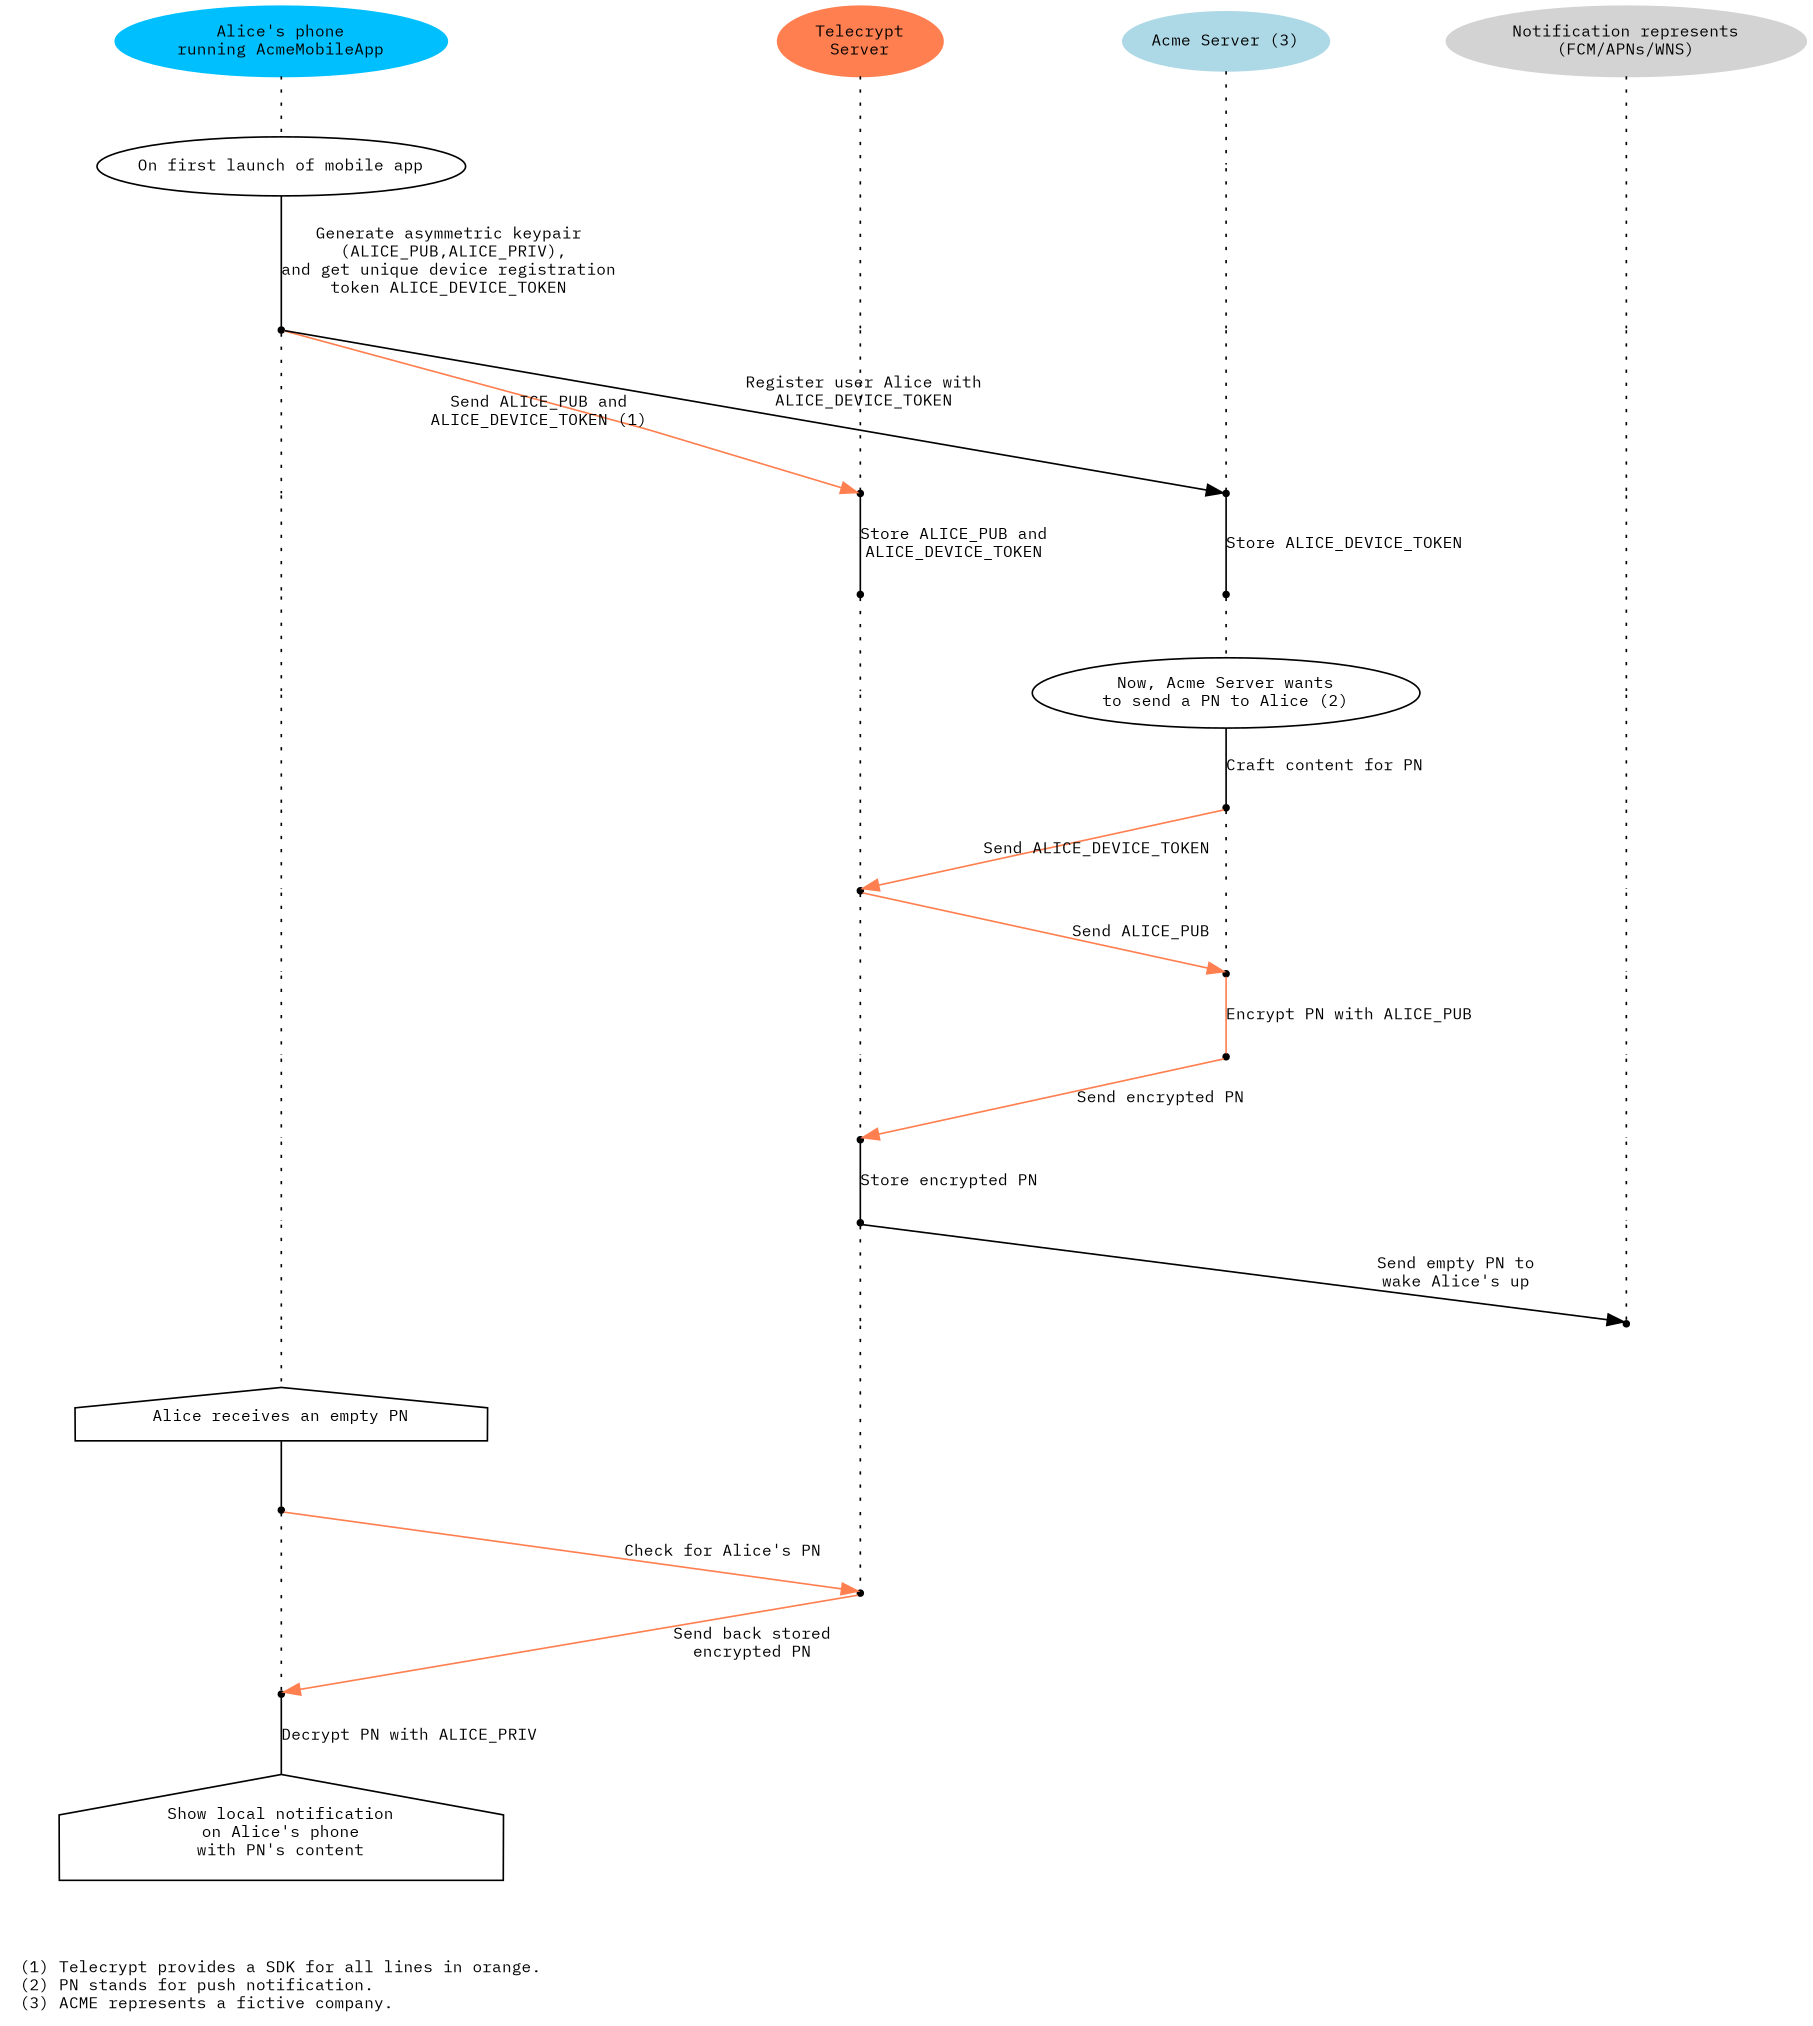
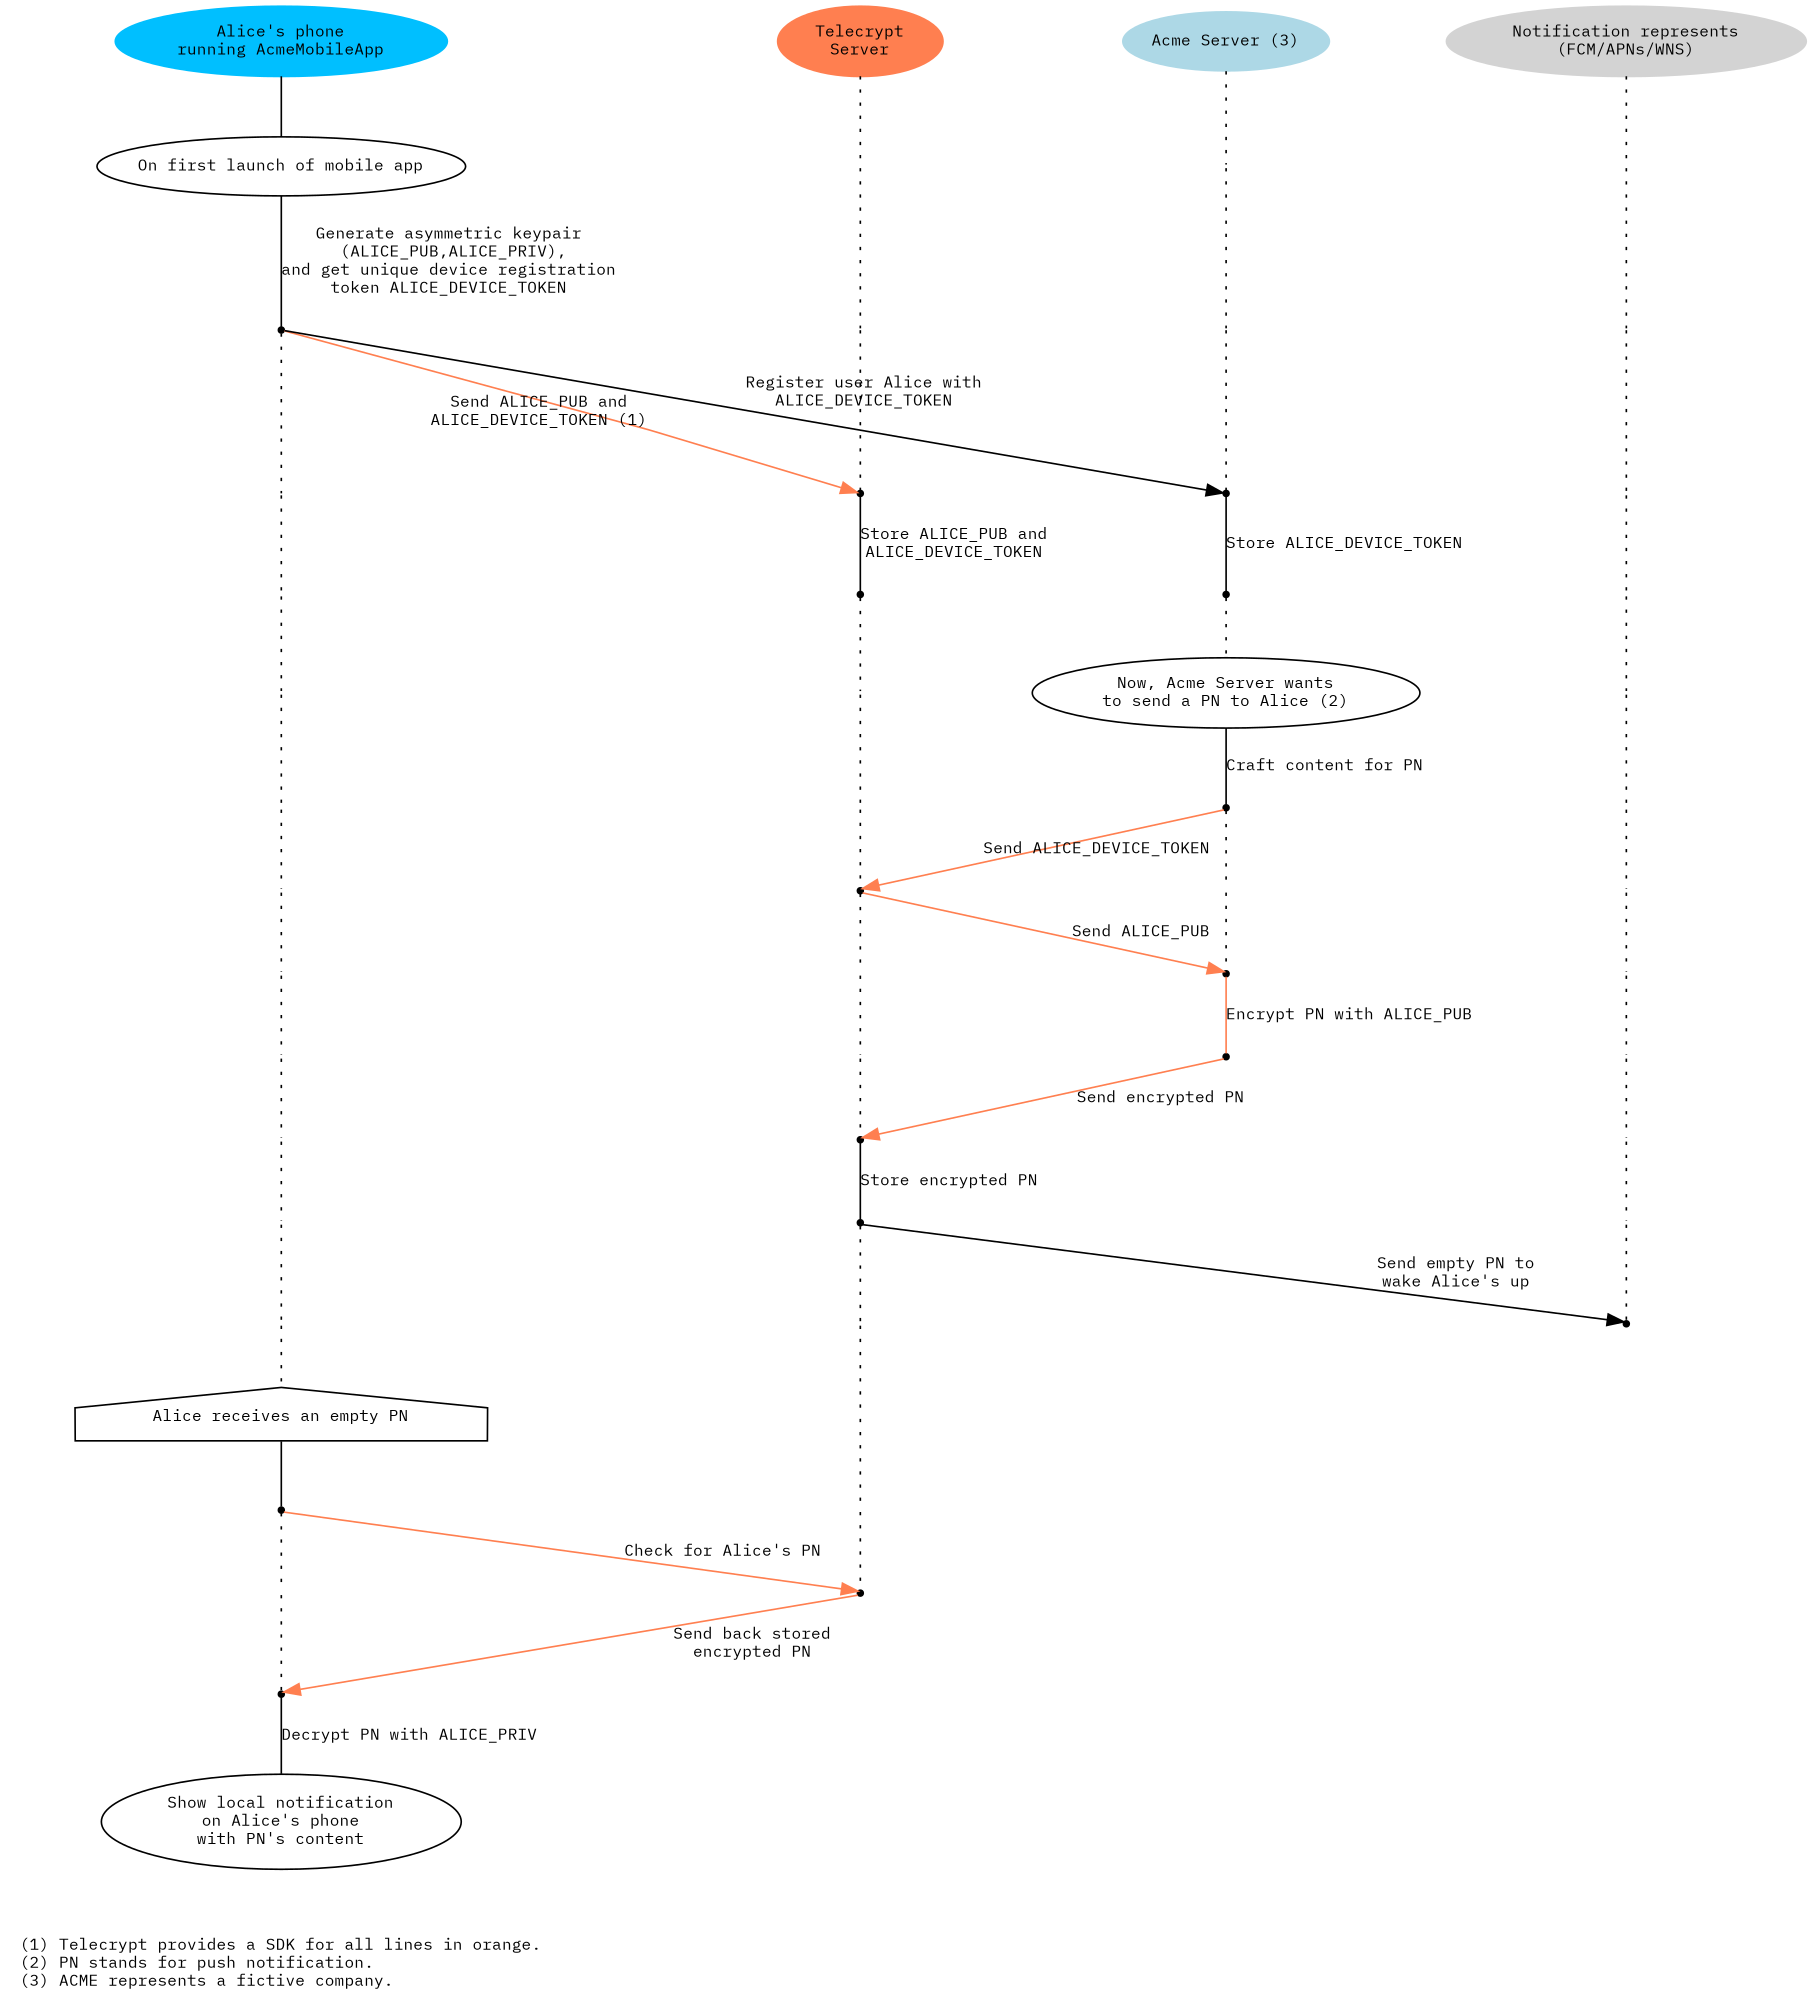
(281, 106) -> (281, 106)
(281, 1833) -> (281, 1822)
